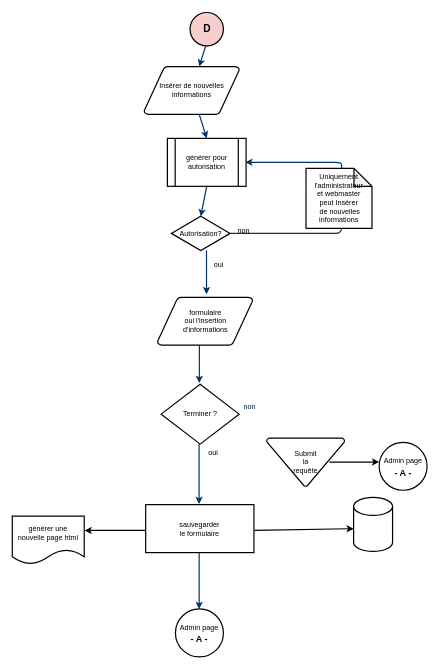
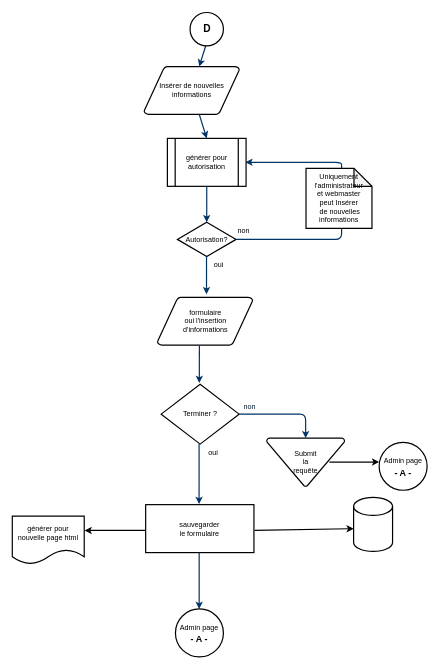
(207, 29) -> (207, 29)
(201, 233) -> (207, 239)
none -> (281, 414)
(48, 533) -> (48, 533)
